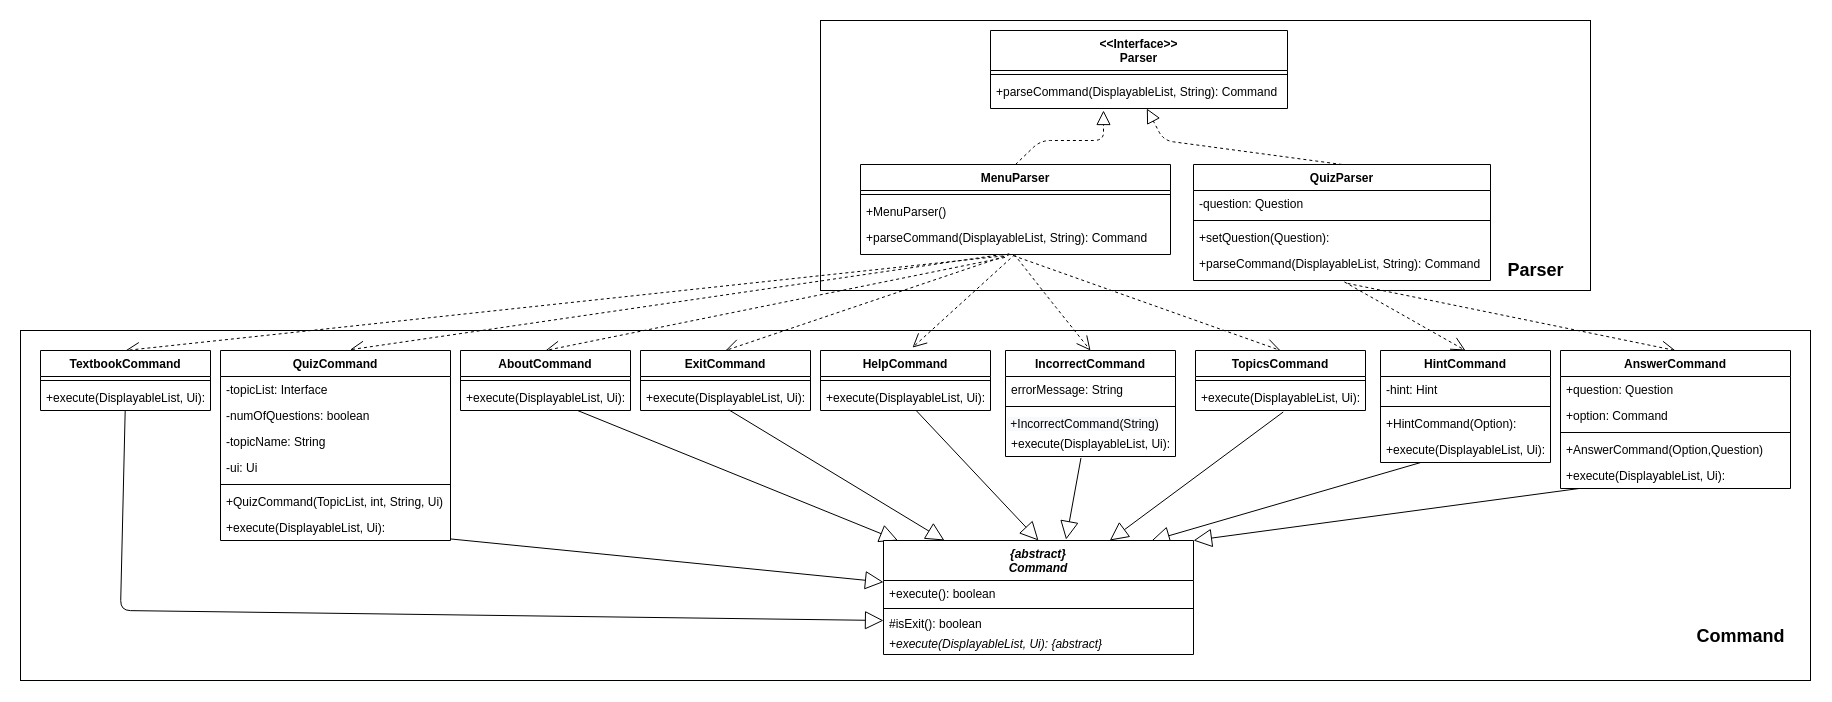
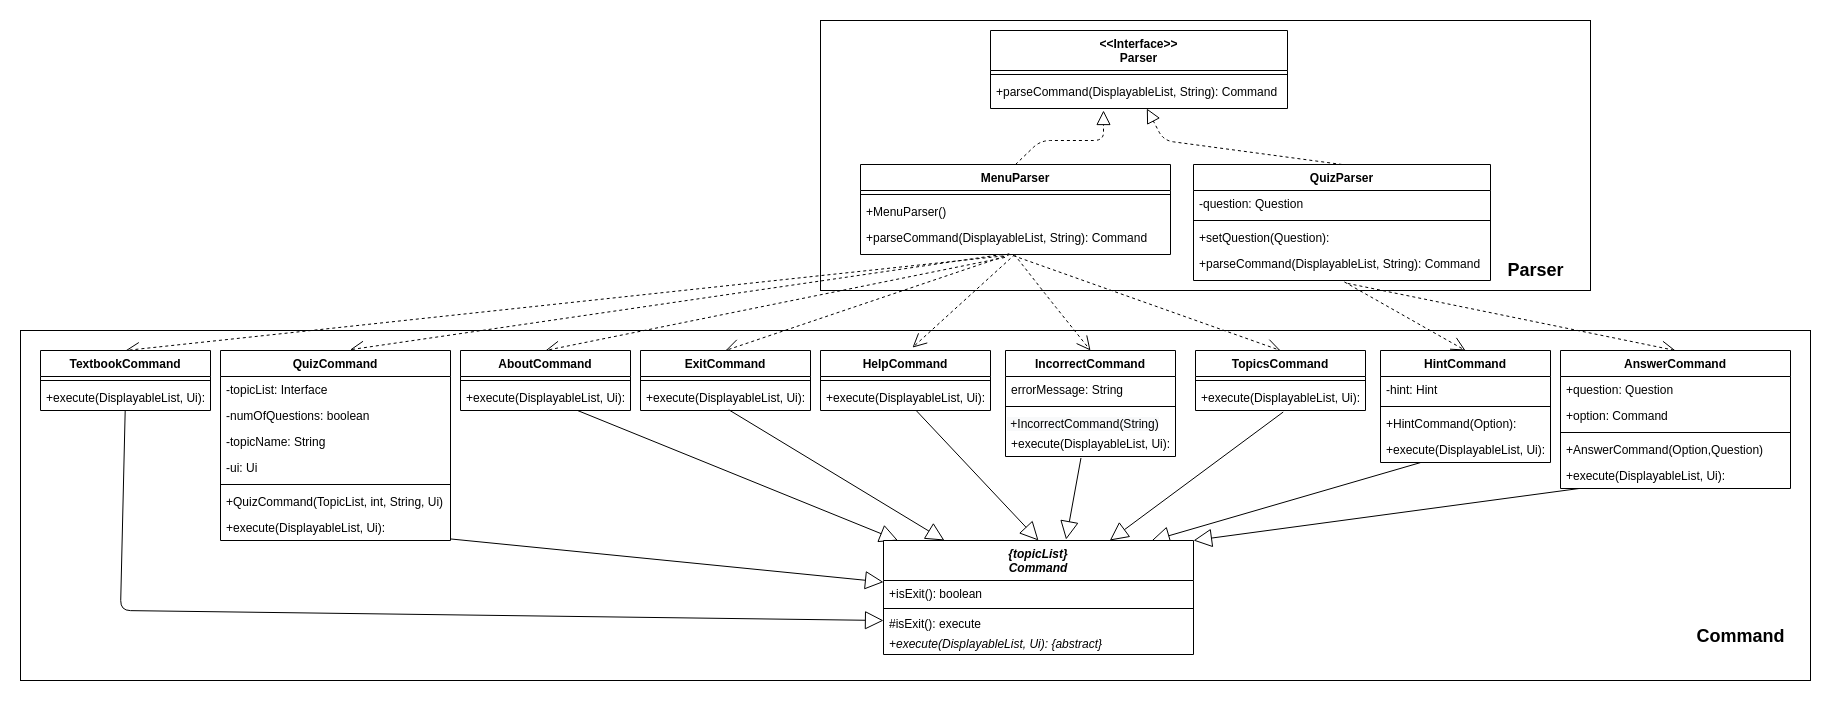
(1038, 554) -> (1038, 554)
(948, 594) -> (942, 594)
(942, 624) -> (943, 624)
